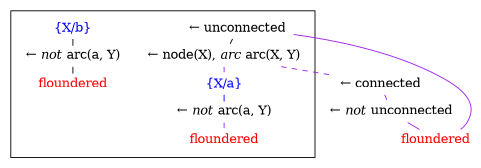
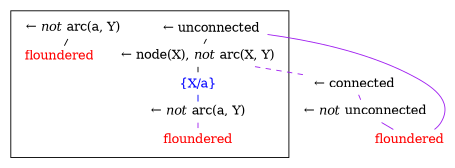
(73, 28) -> none
(231, 55) -> (205, 55)
(224, 70) -> (198, 70)
